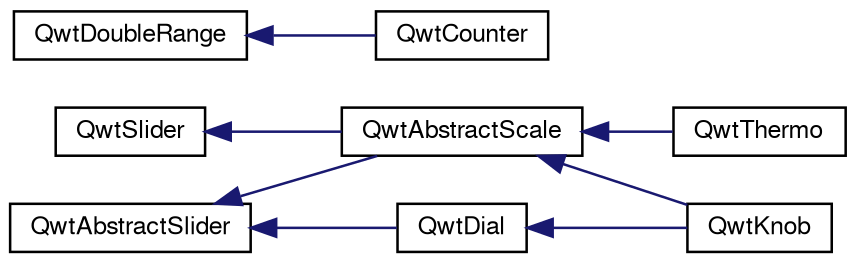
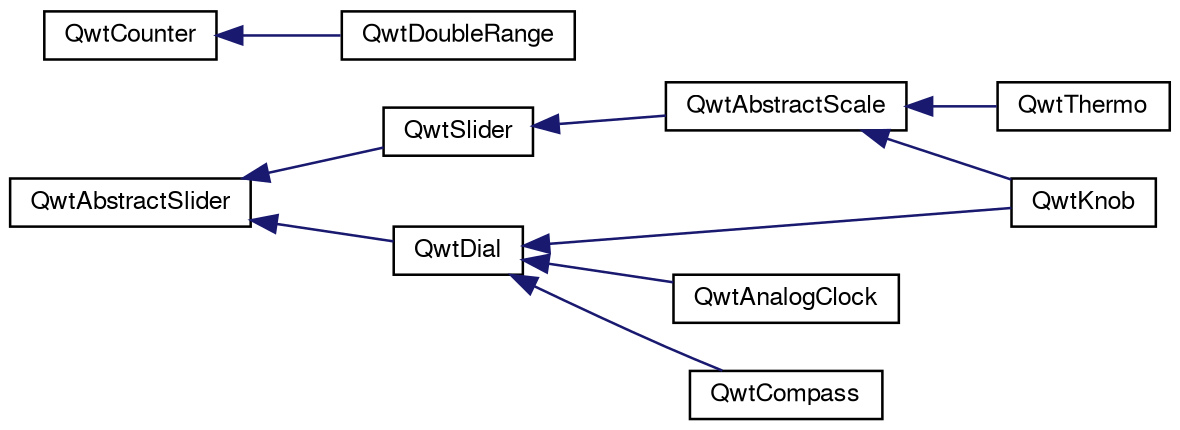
(325, 35) -> (292, 35)
(309, 176) -> (326, 160)
none -> (786, 299)
none -> (786, 395)
